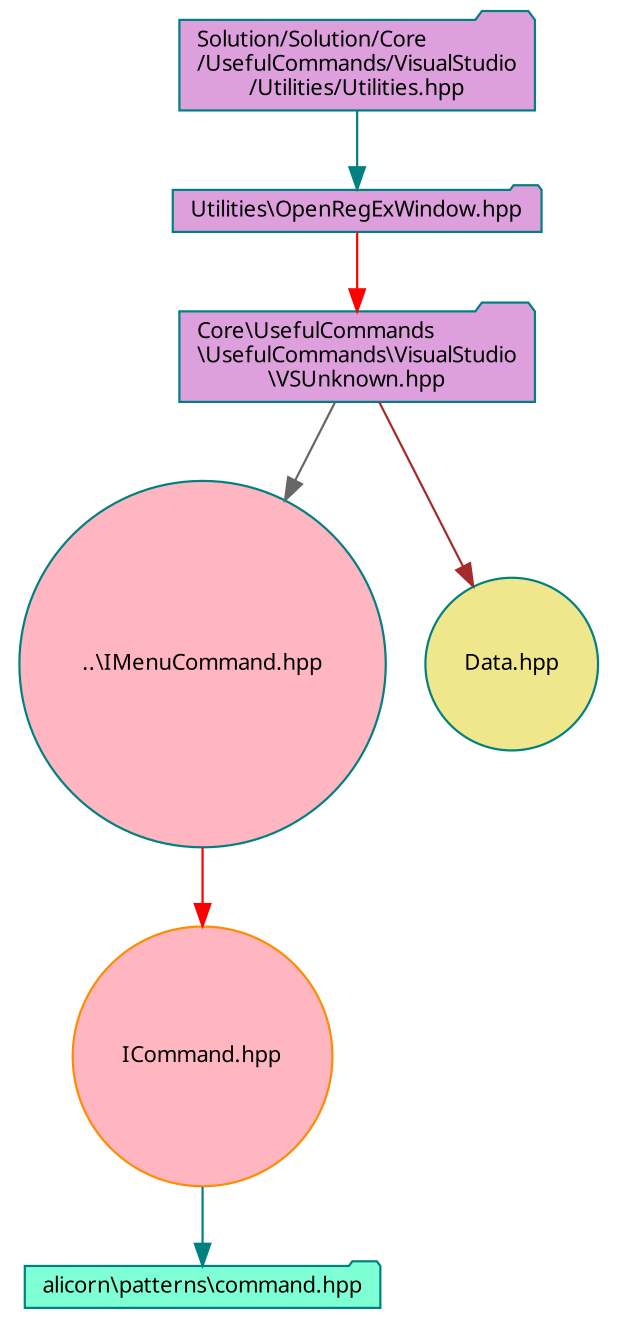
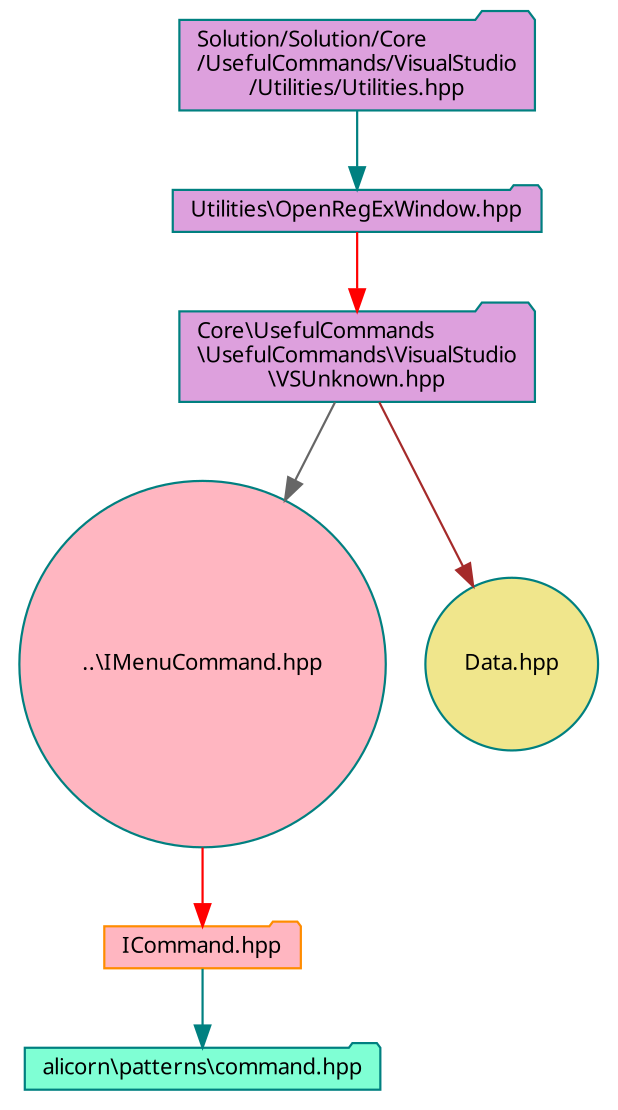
(203, 1056) -> (203, 947)
